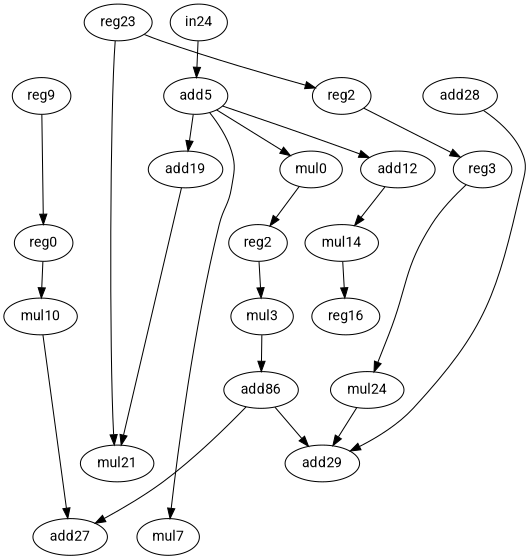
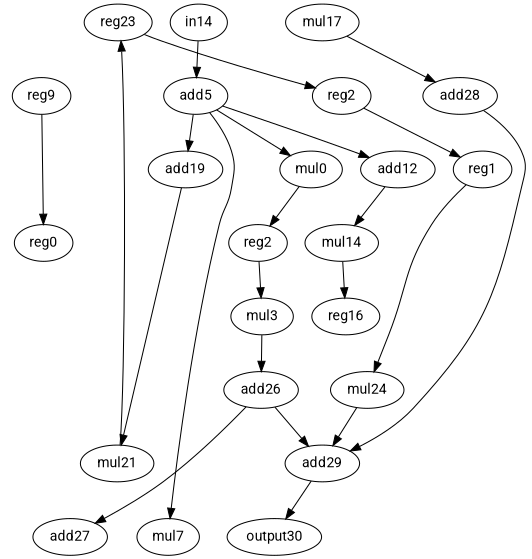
(199, 22) -> (199, 22)
none -> (322, 22)
(483, 169) -> (483, 169)
(111, 238) -> (125, 248)
(41, 316) -> none
(261, 390) -> (261, 390)
none -> (274, 537)
